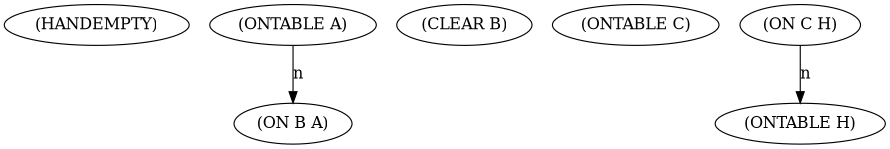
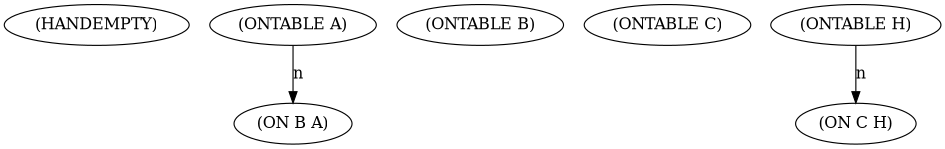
(464, 25) -> (480, 25)
(800, 69) -> (856, 69)
